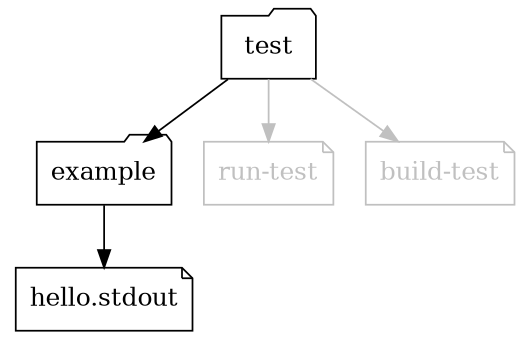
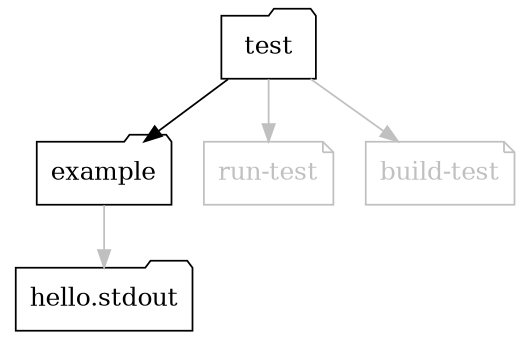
(104, 228) -> (104, 228)
(104, 299) -> (104, 299)
